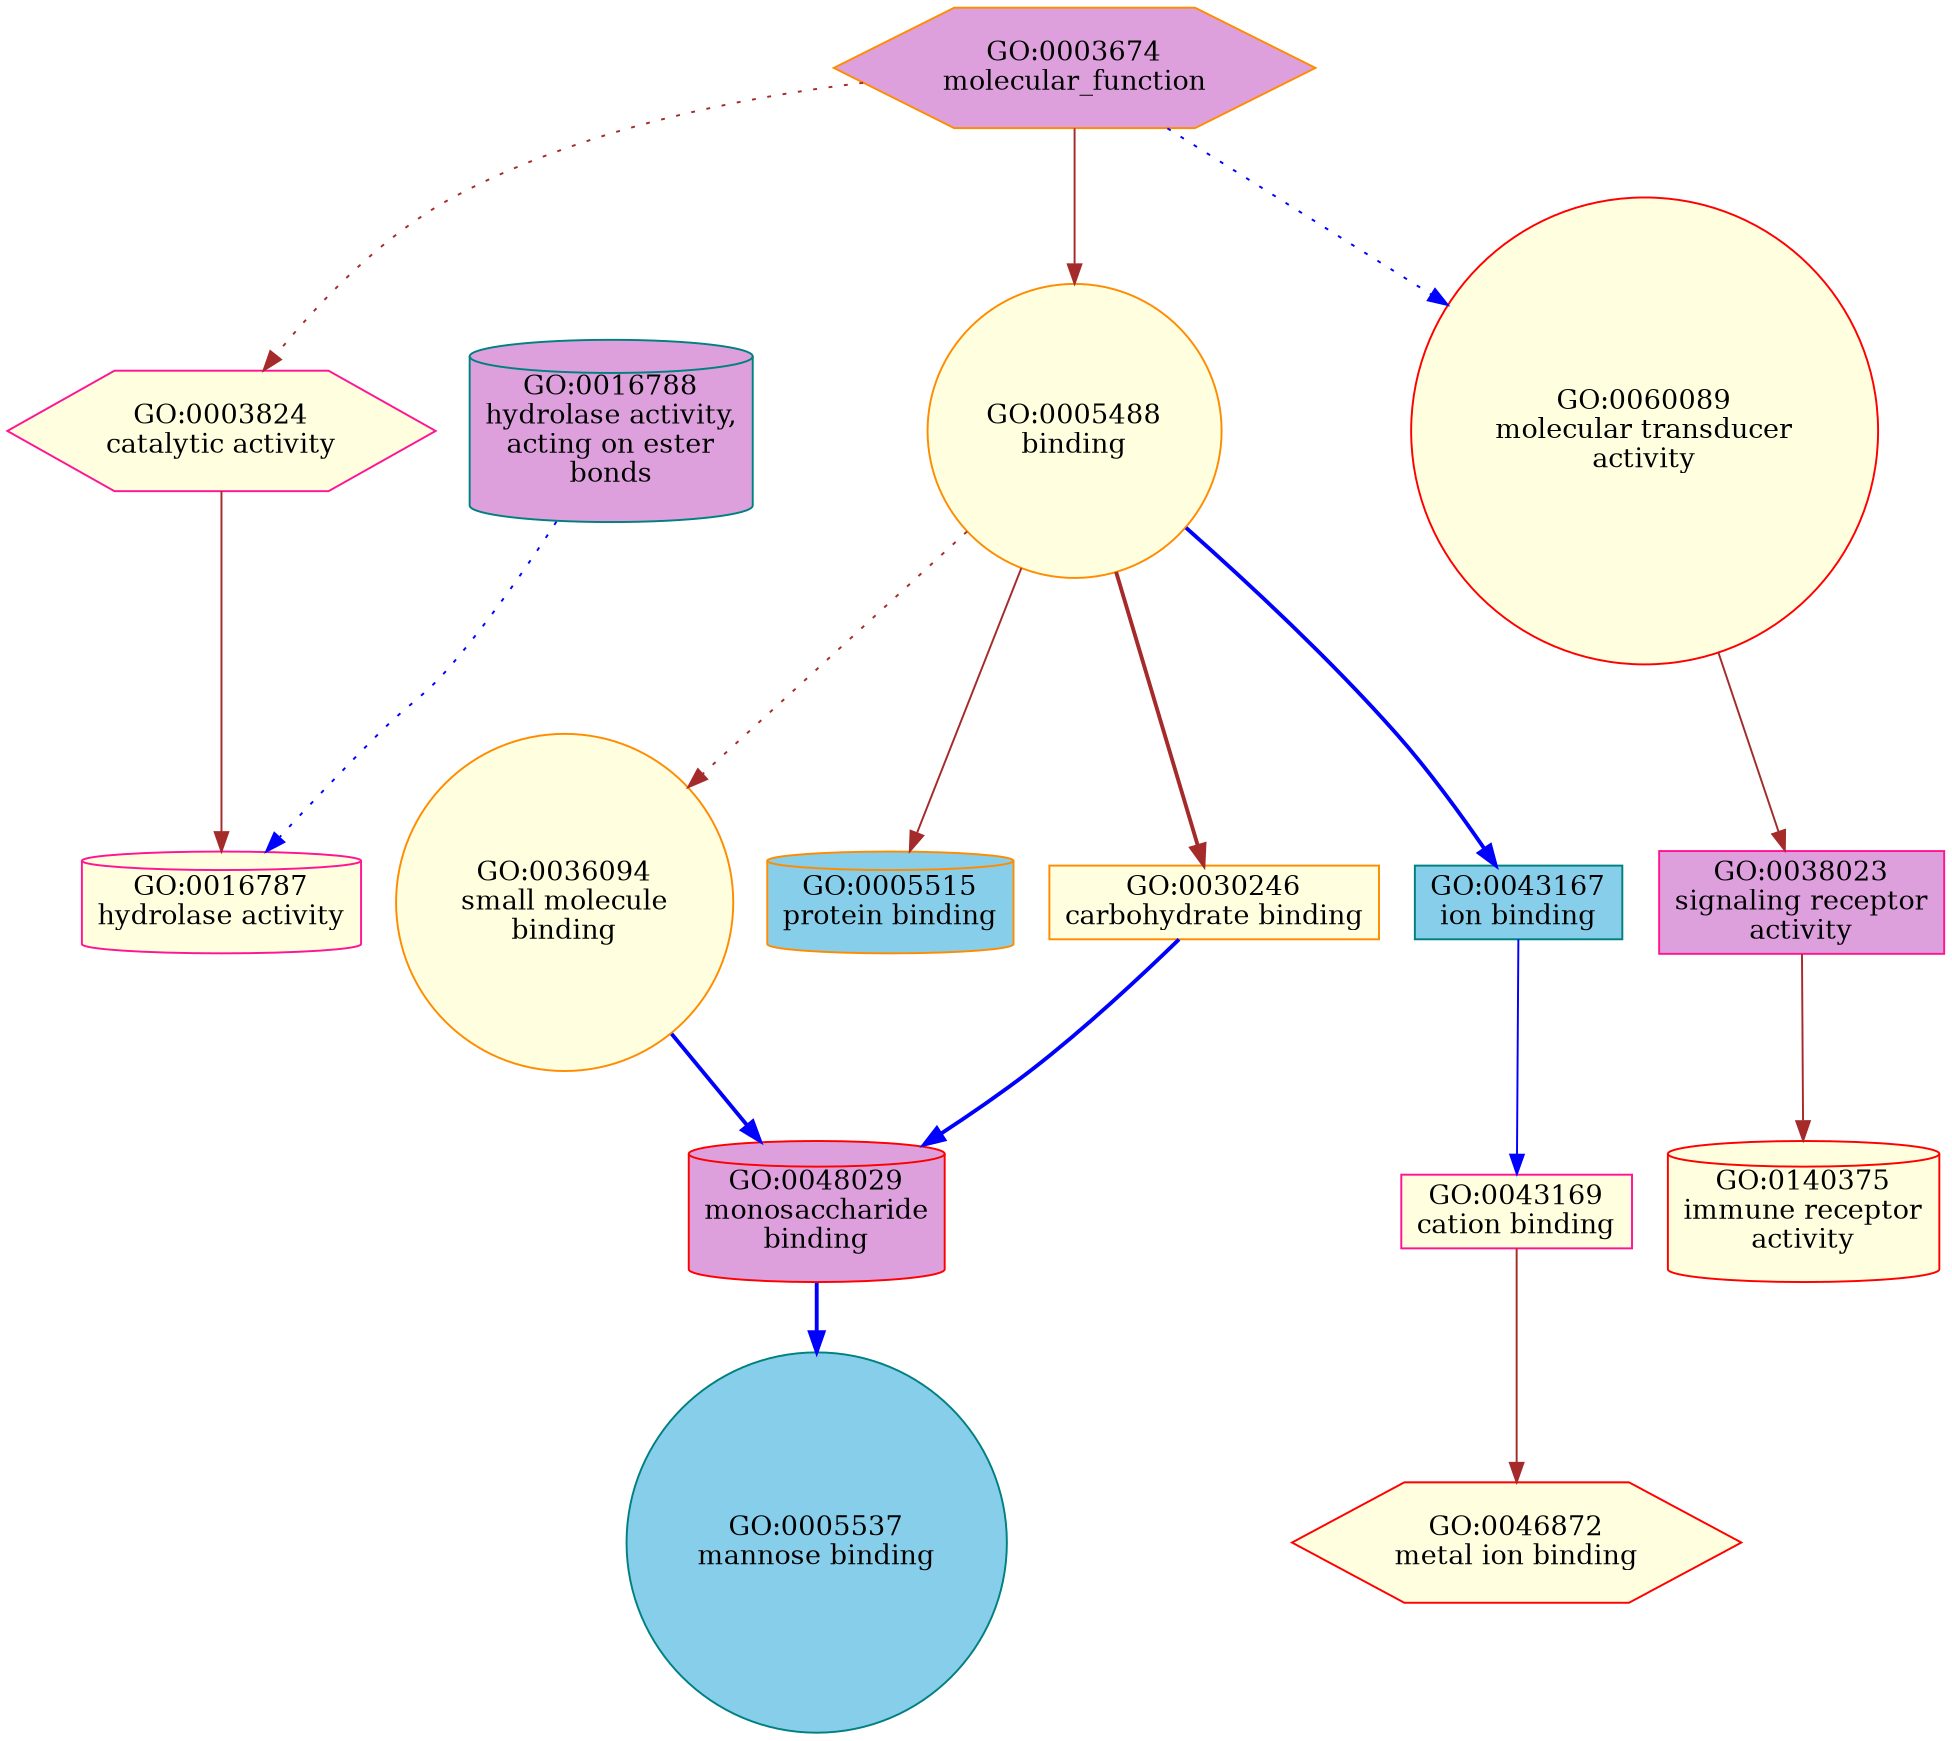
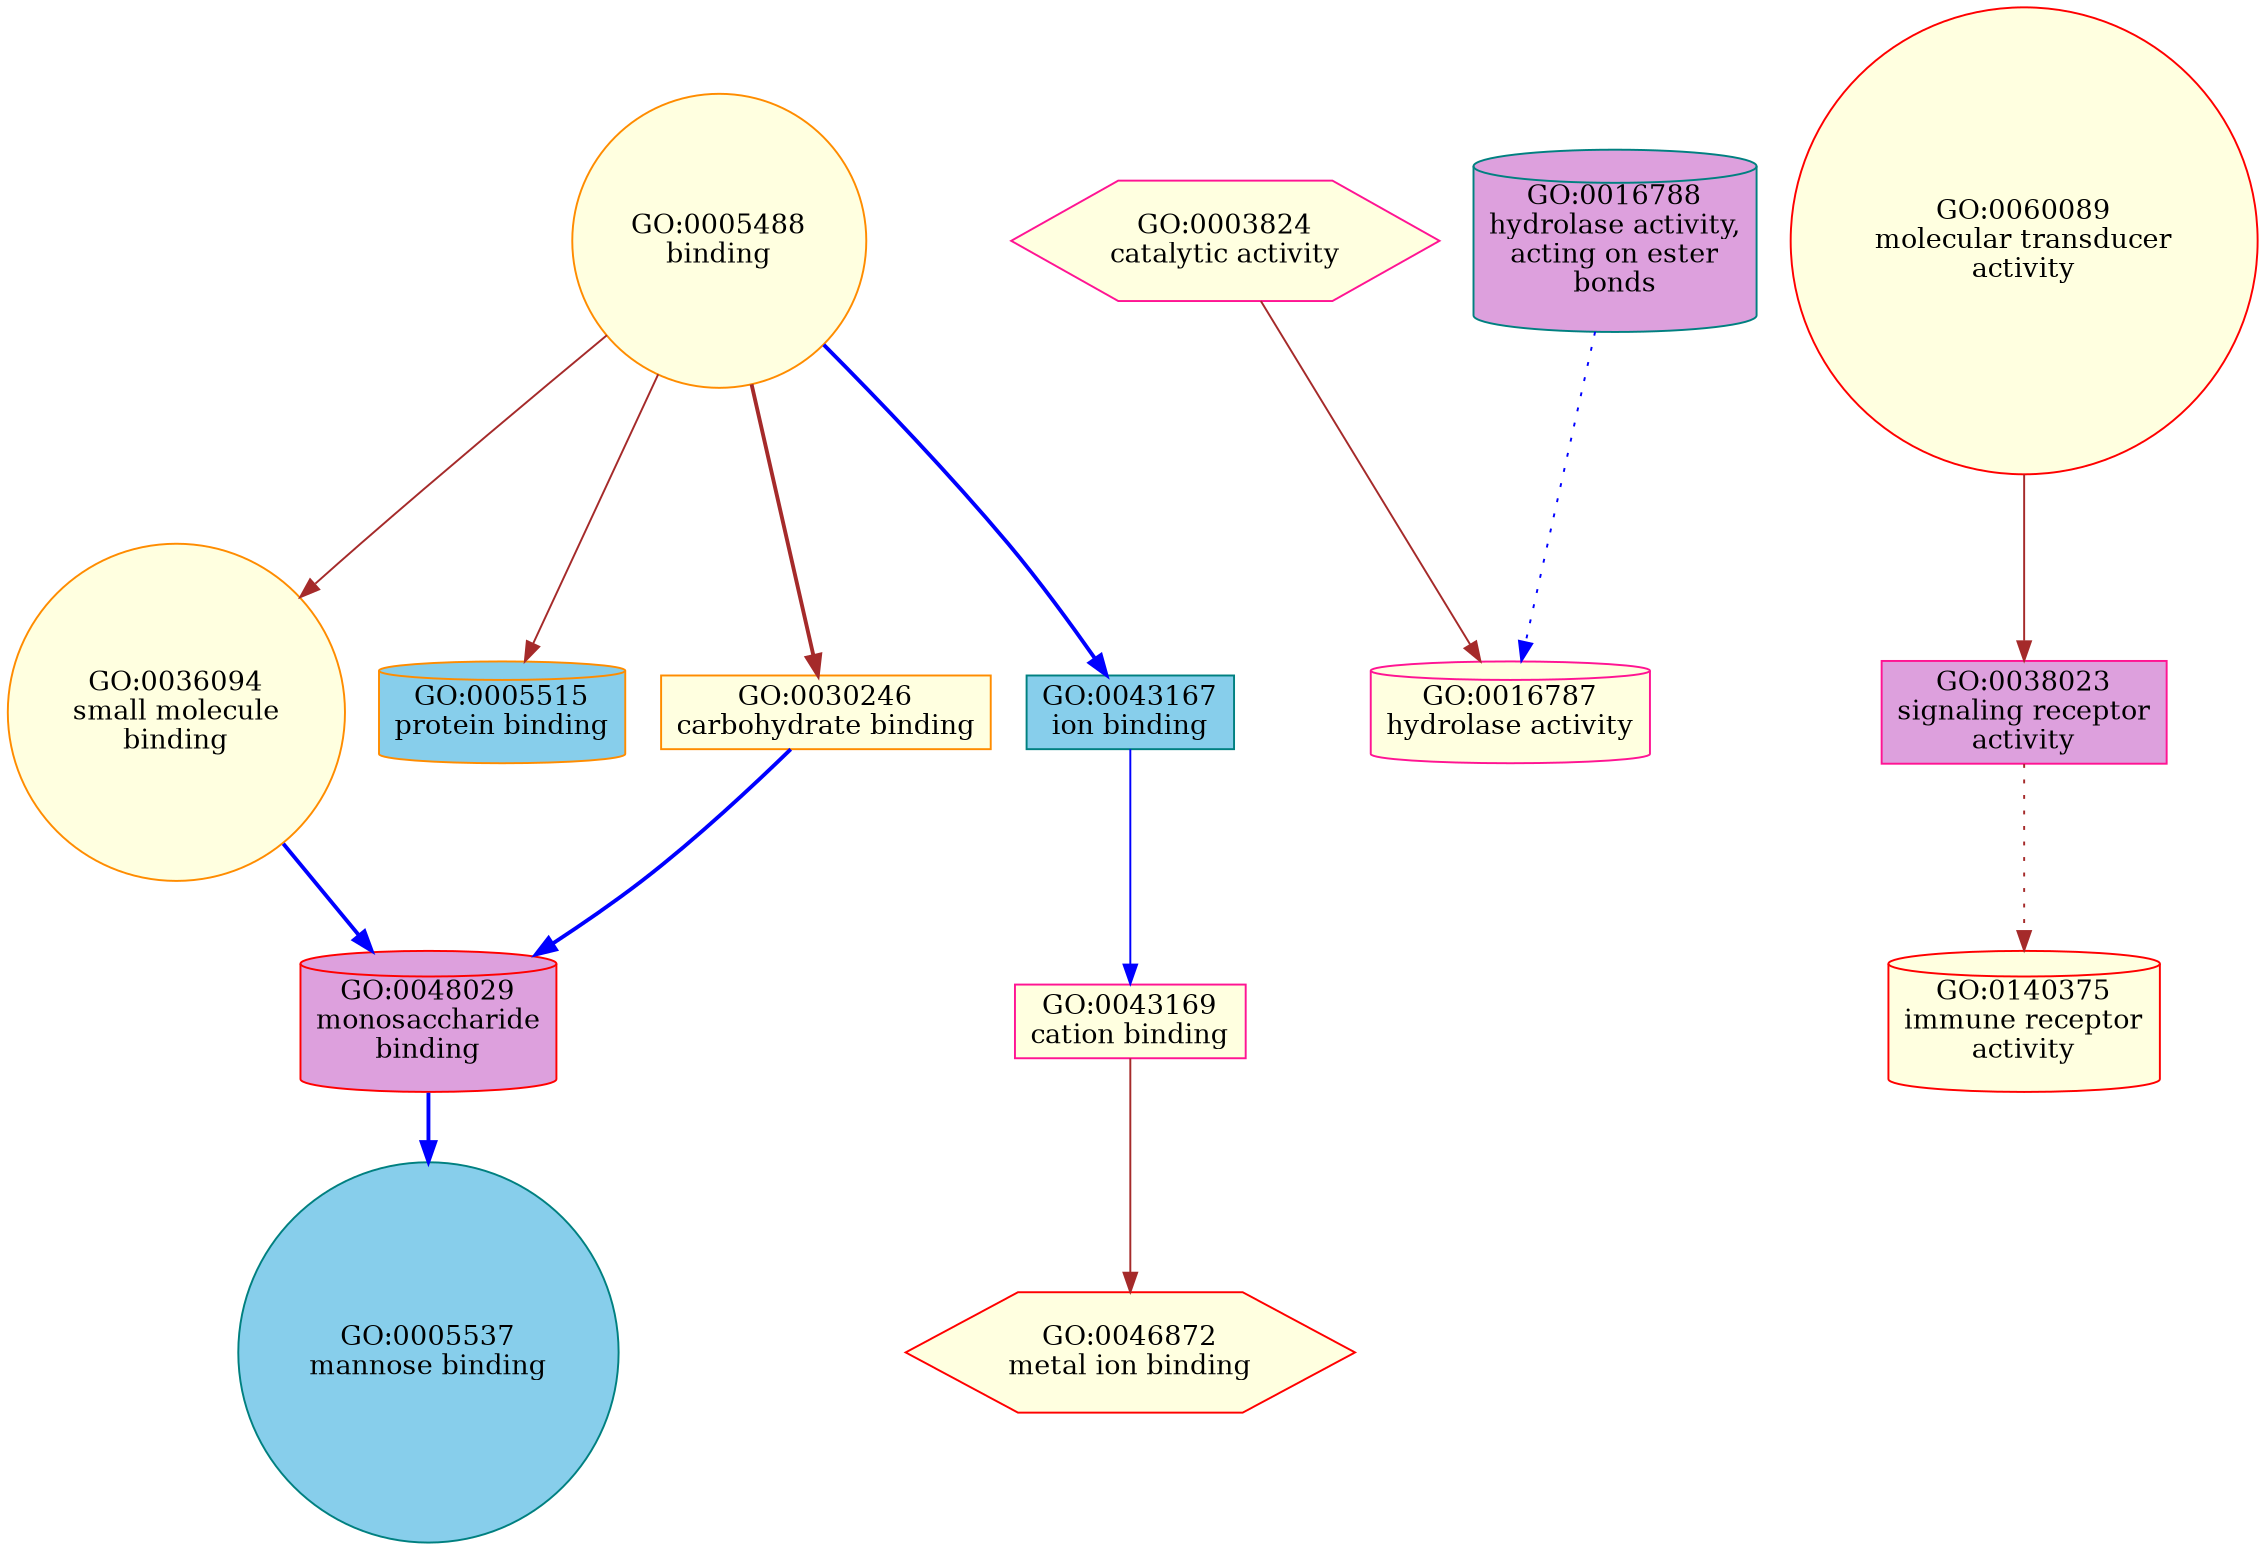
(1075, 68) -> none
(835, 653) -> (460, 458)
(1803, 1037) -> (2024, 847)
